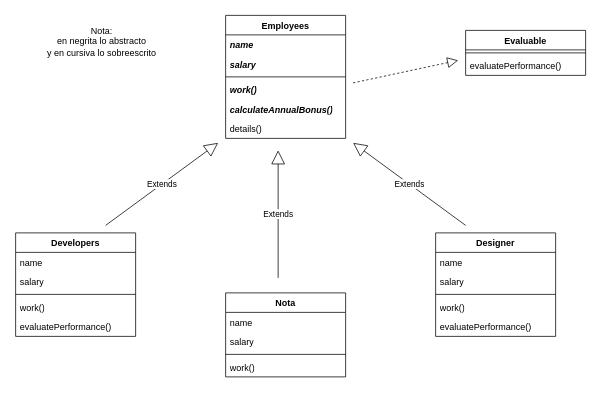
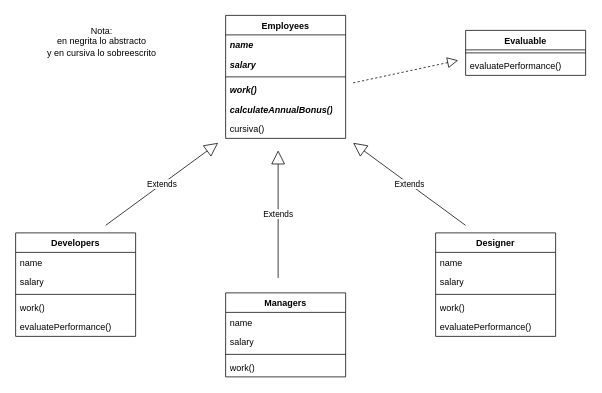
(250, 130) -> (251, 130)
(285, 304) -> (285, 304)
